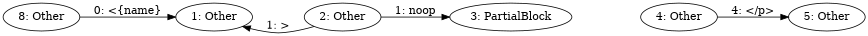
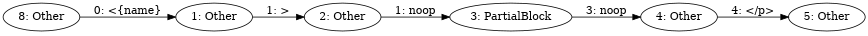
none -> (602, 17)
(282, 33) -> (275, 17)
